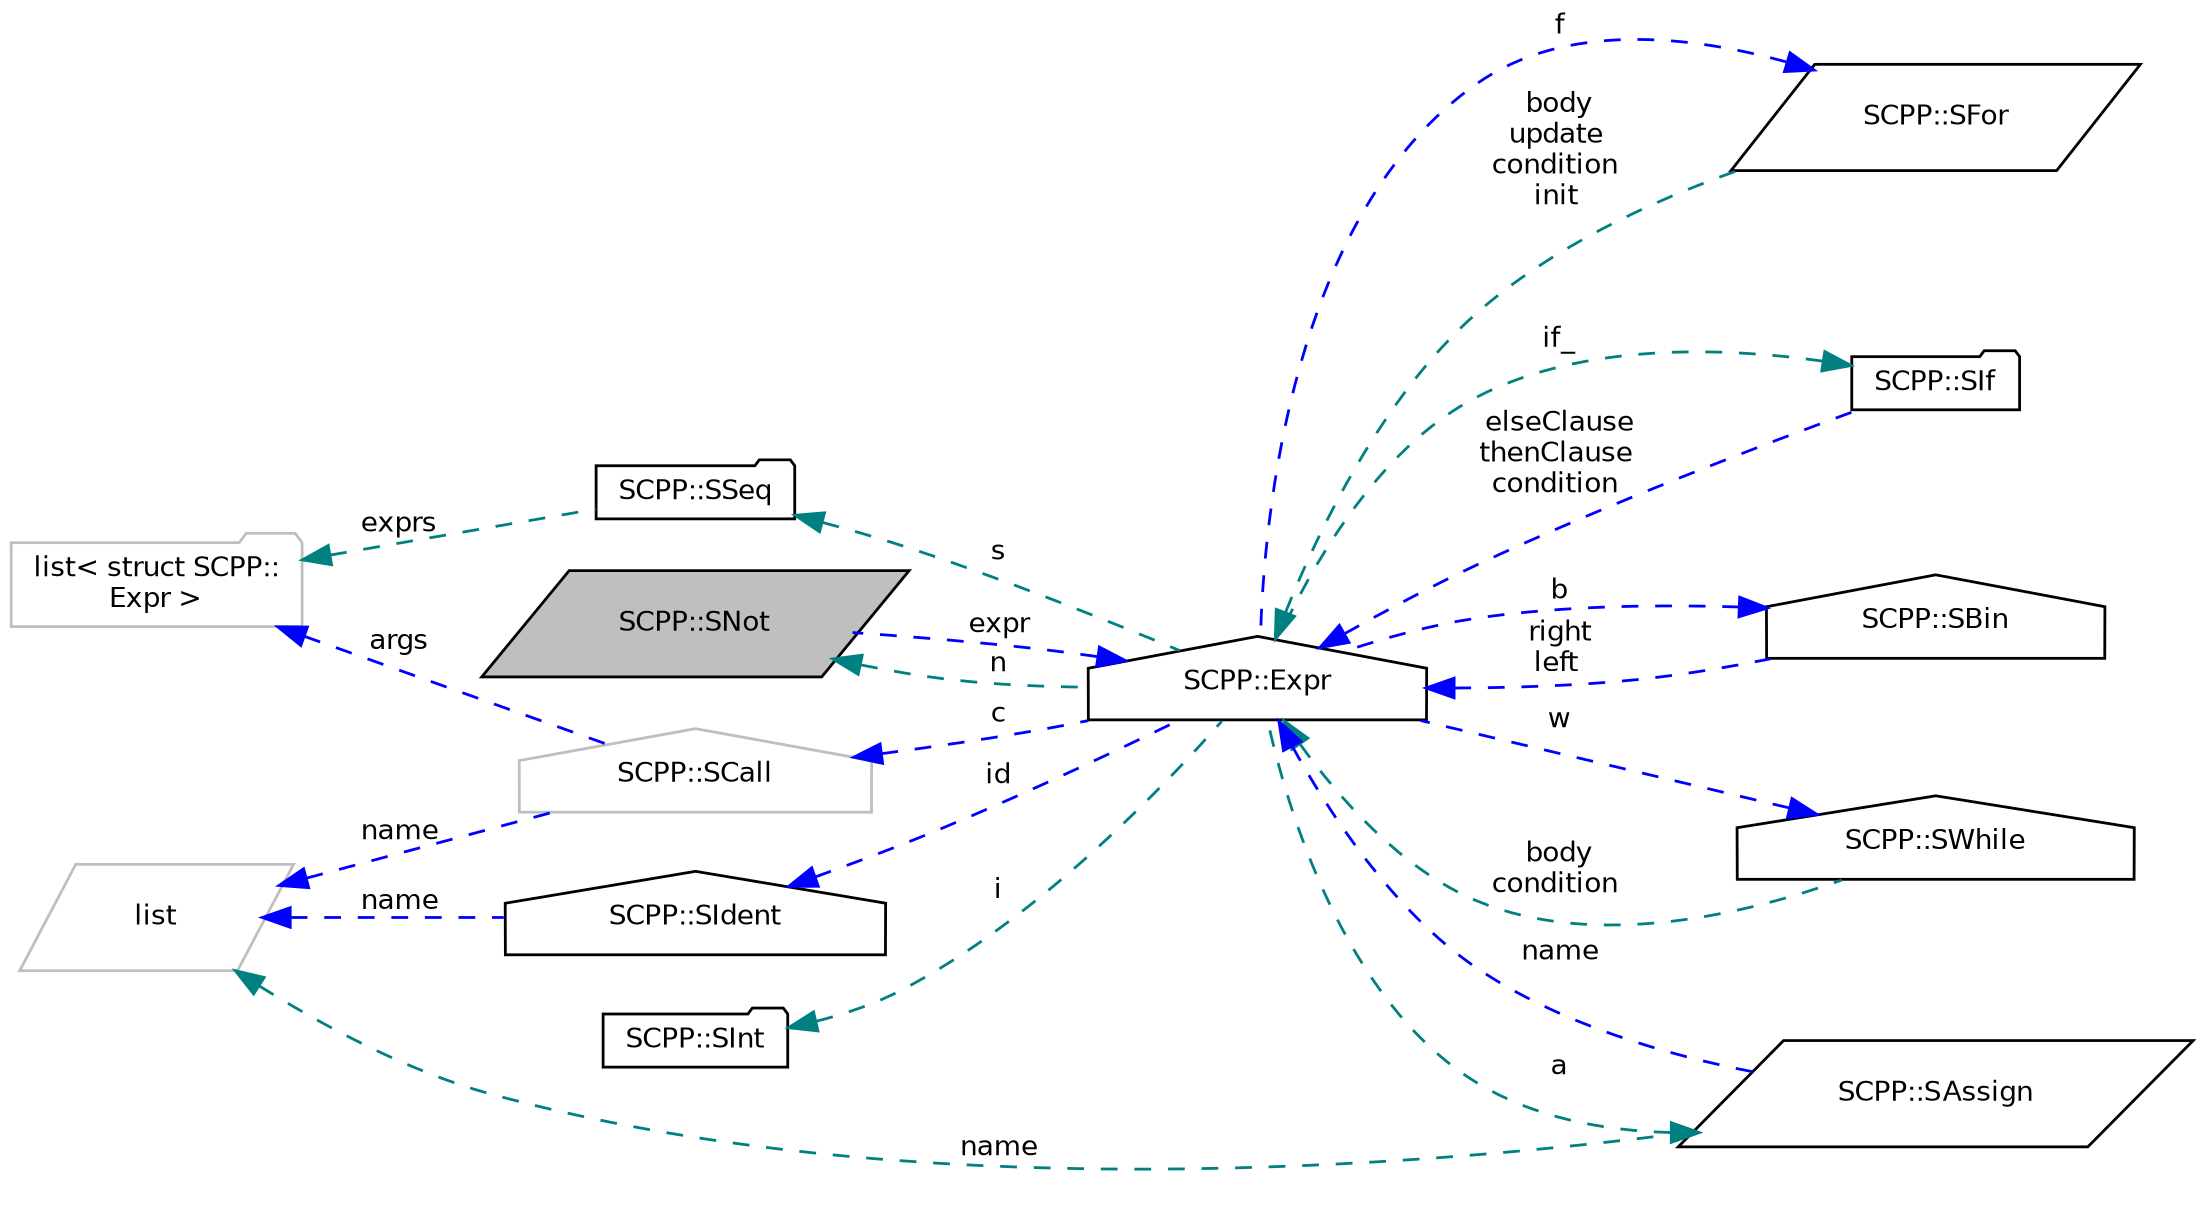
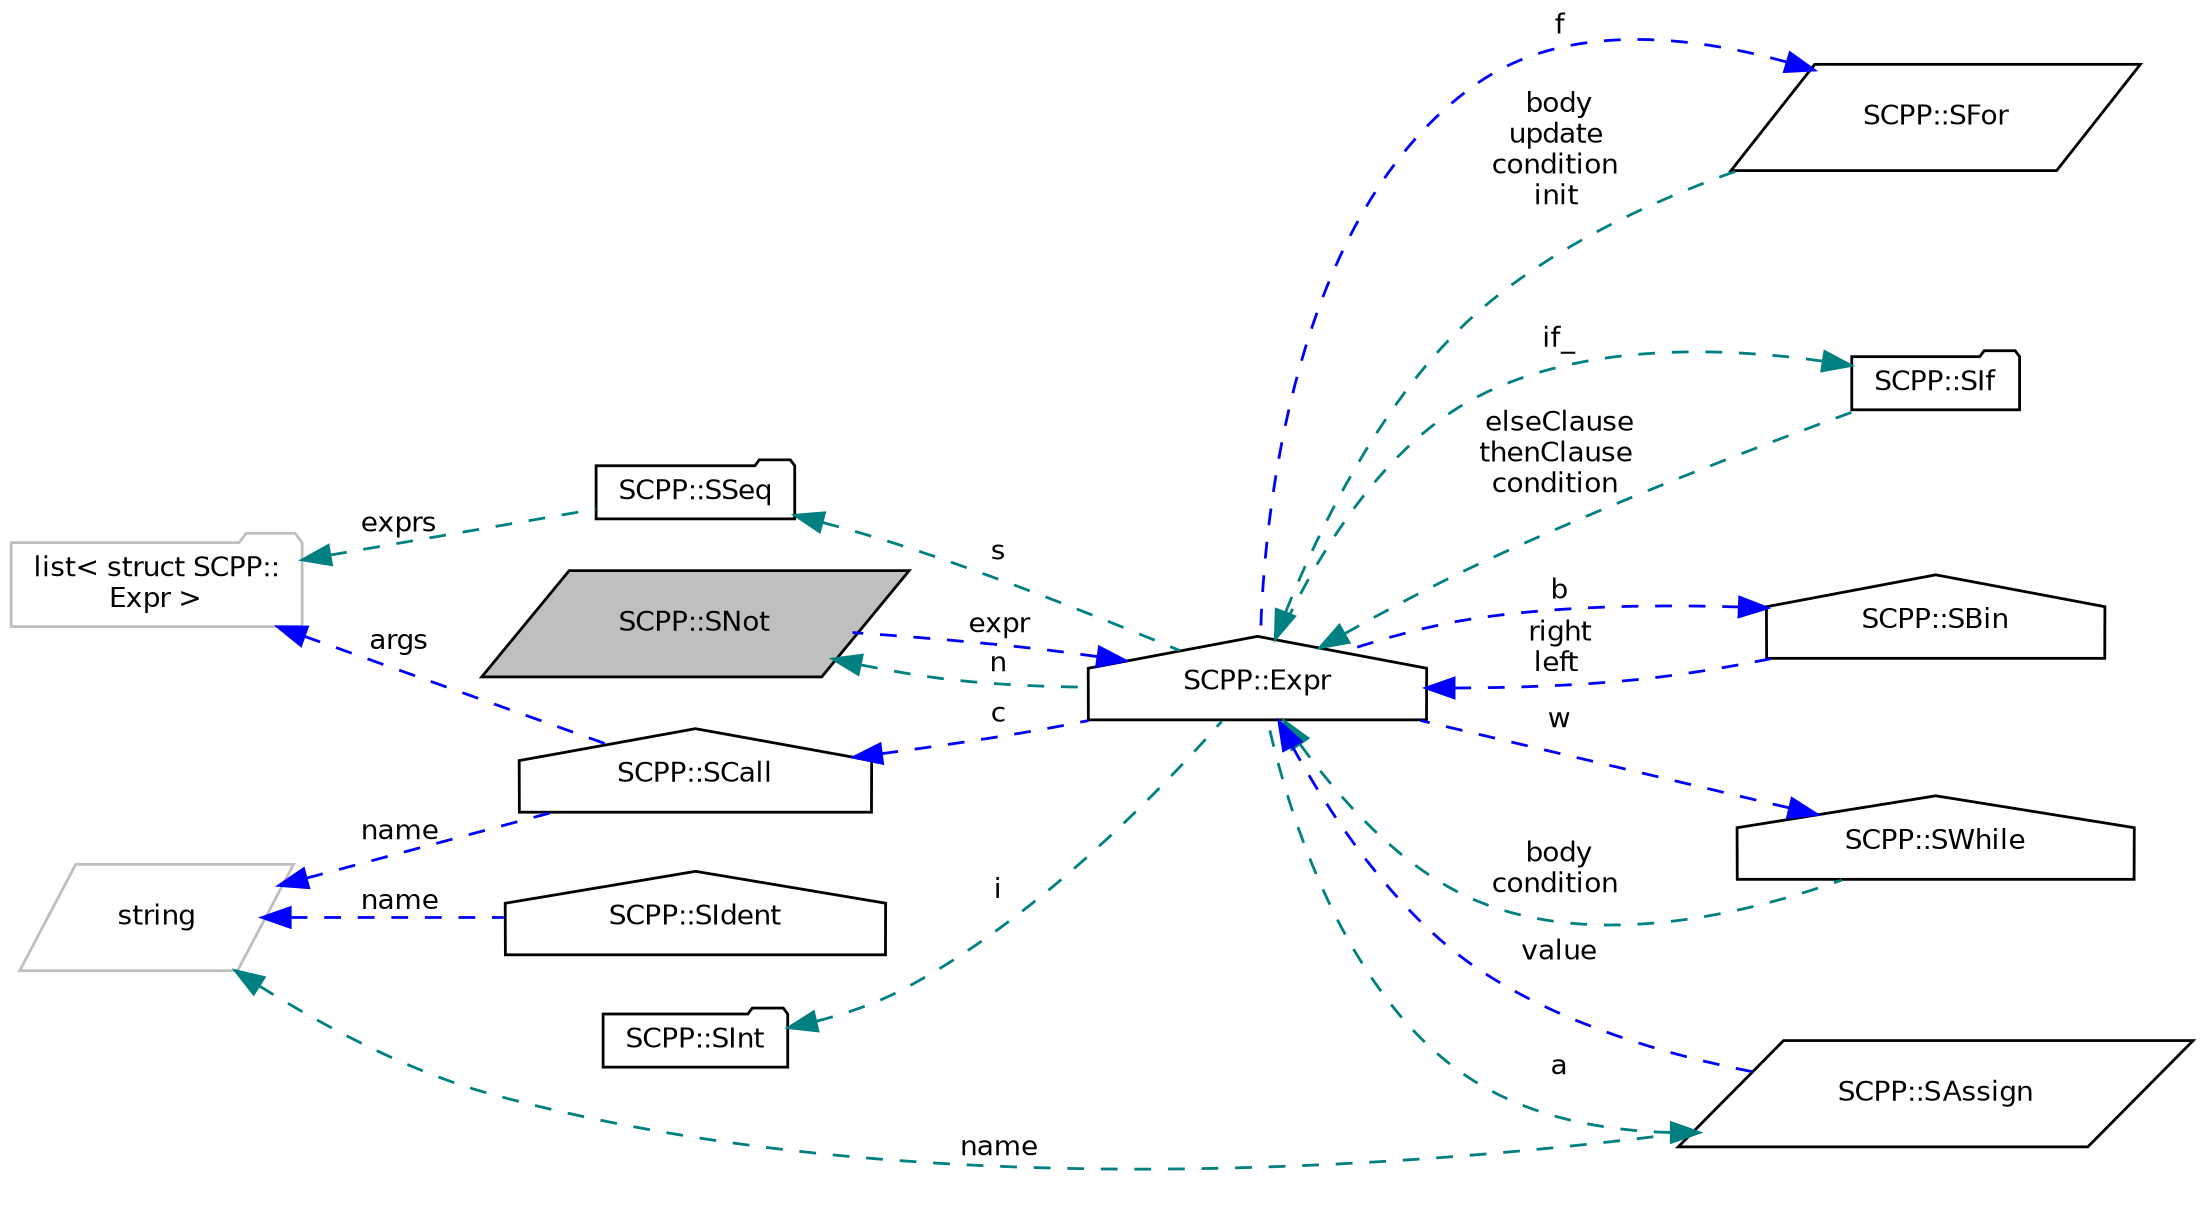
(1597, 512) -> (1597, 512)
(695, 775) -> (695, 775)
(999, 804) -> none
(157, 917) -> (157, 917)
(1556, 952) -> (1556, 952)
